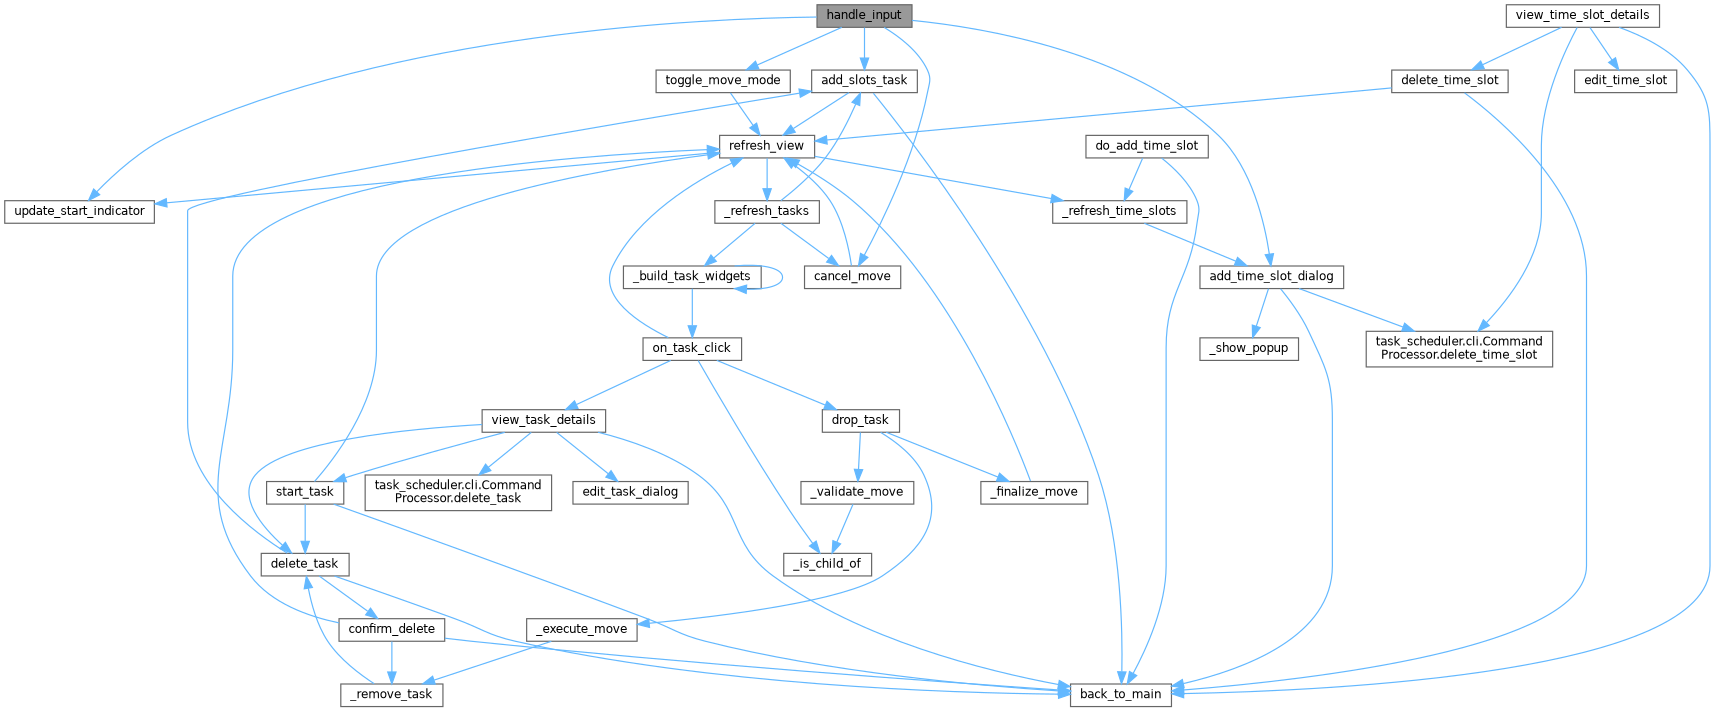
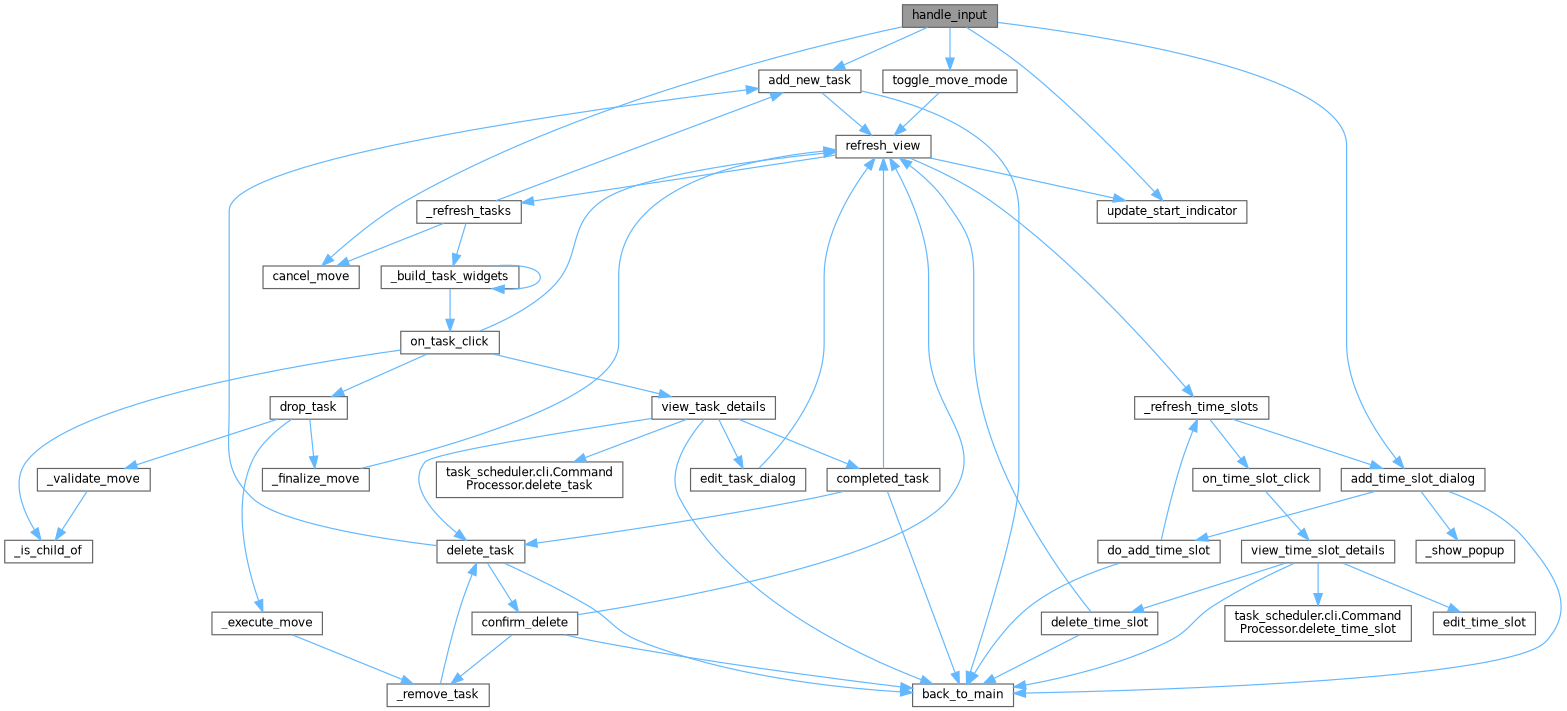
(864, 81) -> (810, 81)
(835, 208) -> (824, 323)
(1351, 308) -> (1296, 513)
none -> (1256, 480)
(305, 493) -> (884, 480)
